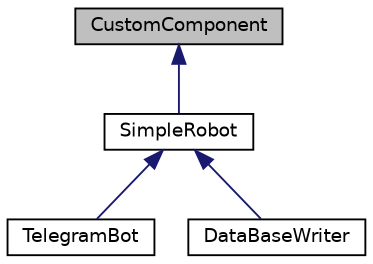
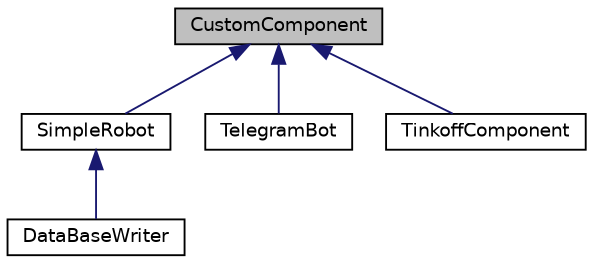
none -> (486, 132)
(123, 192) -> (279, 89)
